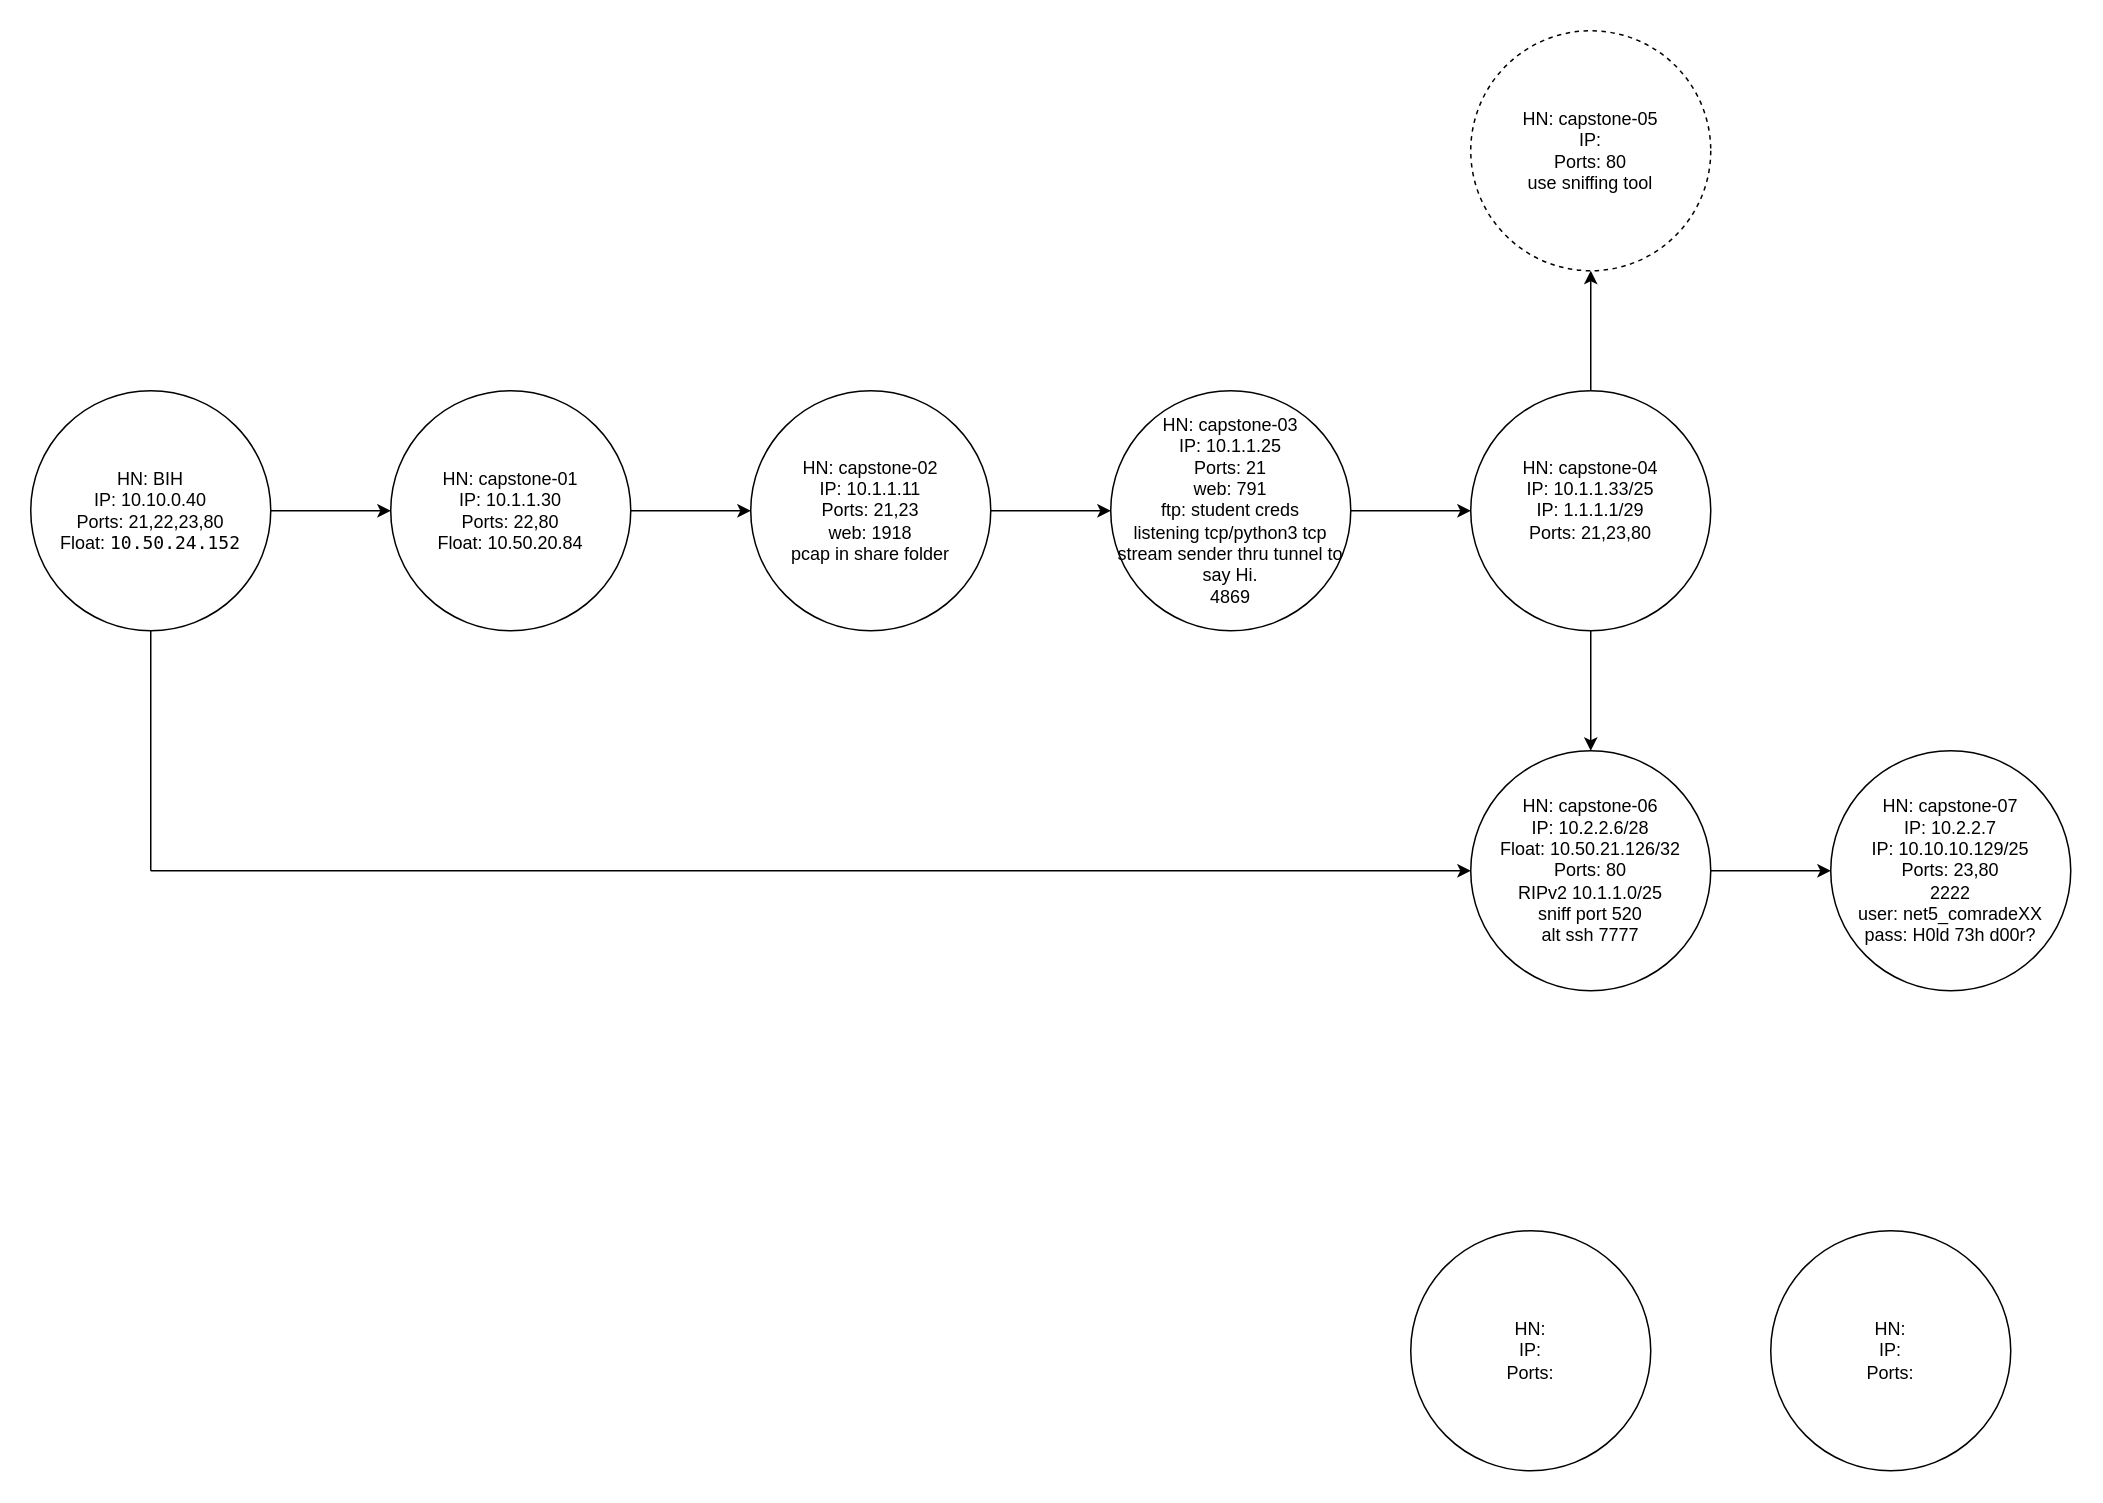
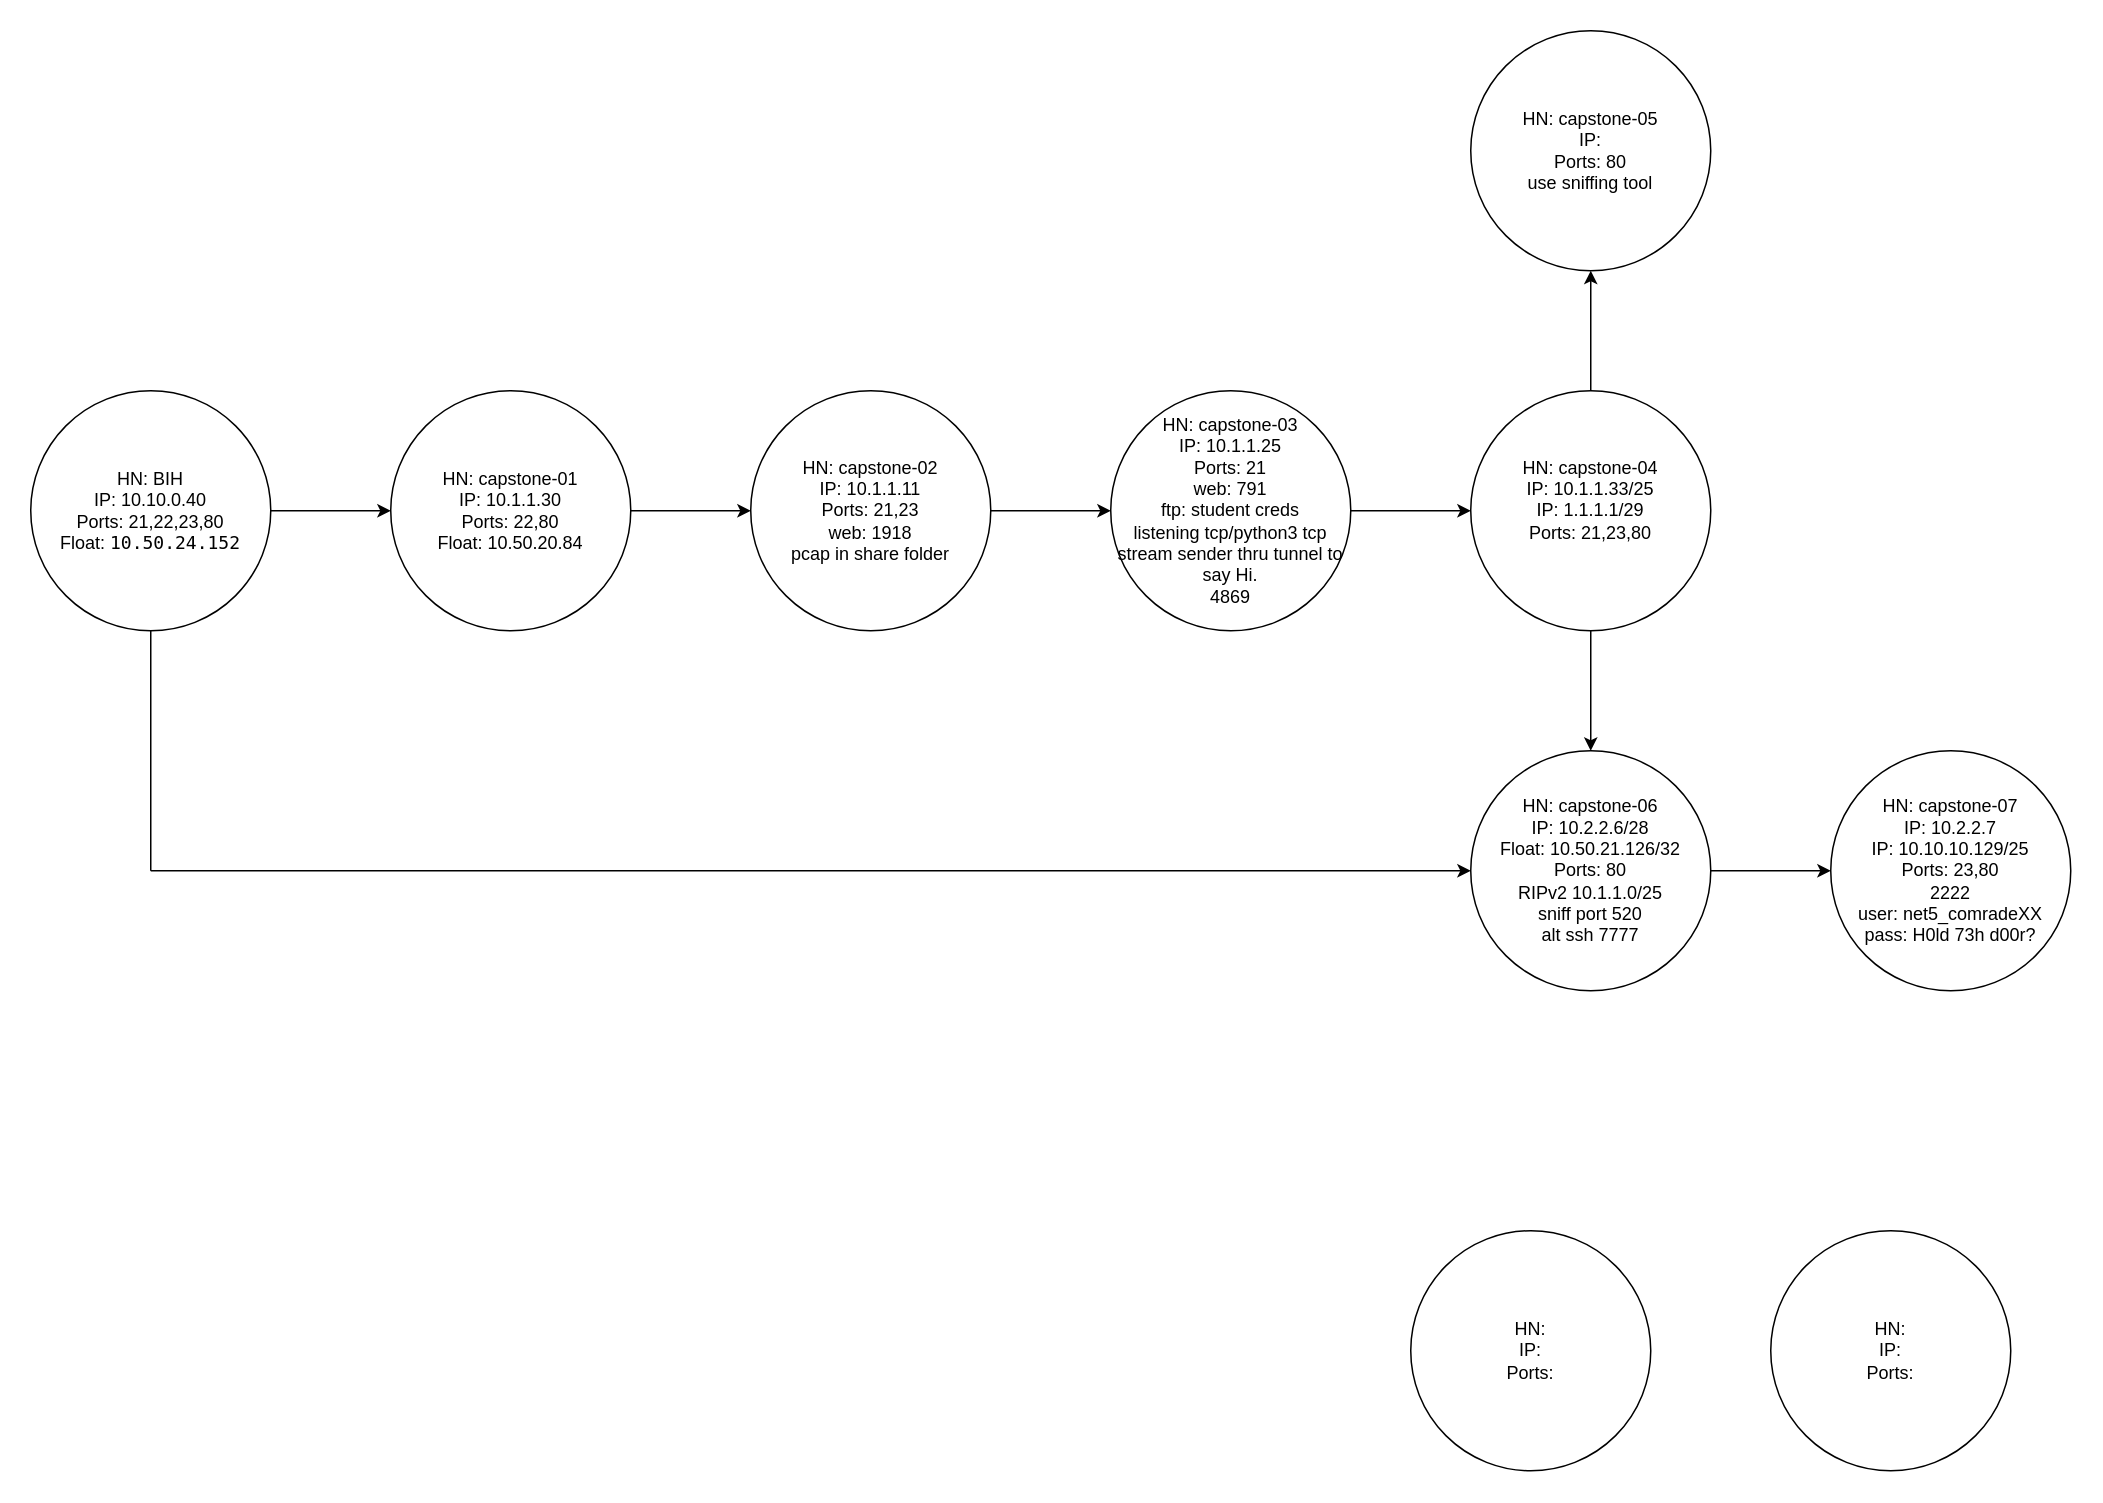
(1591, 151) -> (1591, 151)
